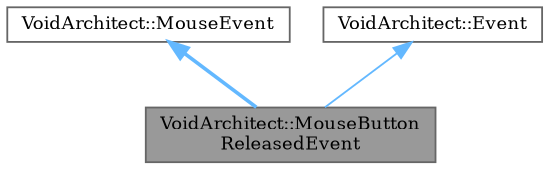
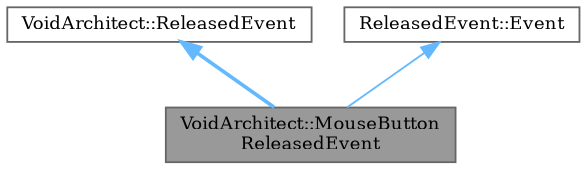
(149, 25) -> (159, 25)
(433, 25) -> (462, 25)
